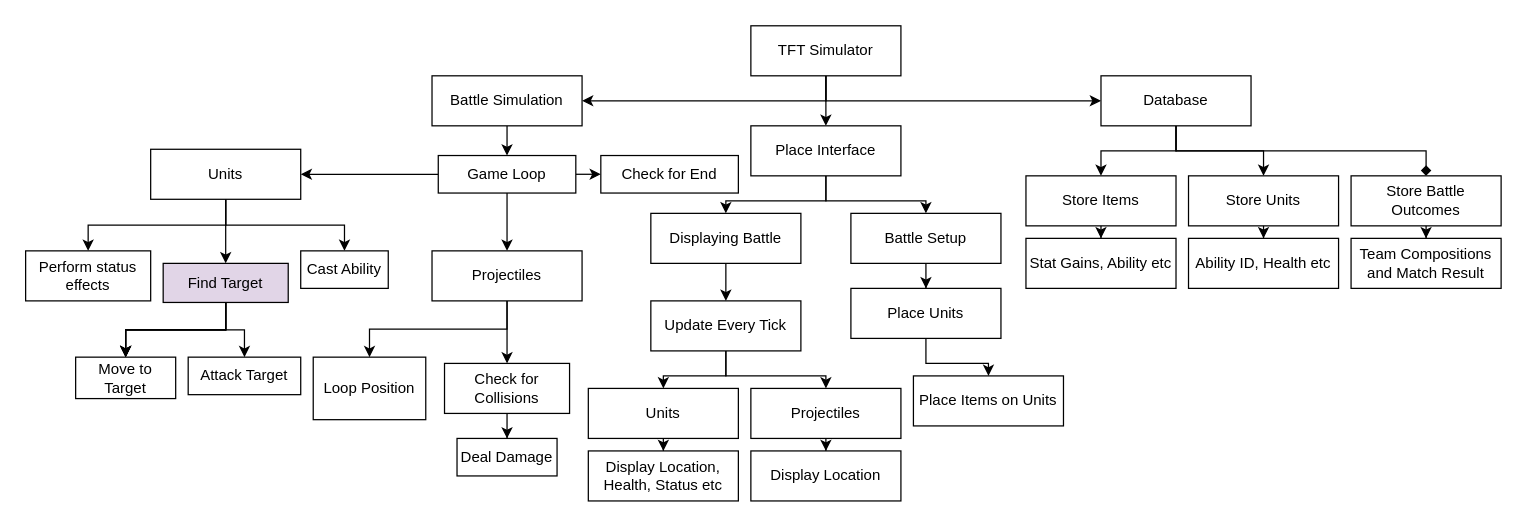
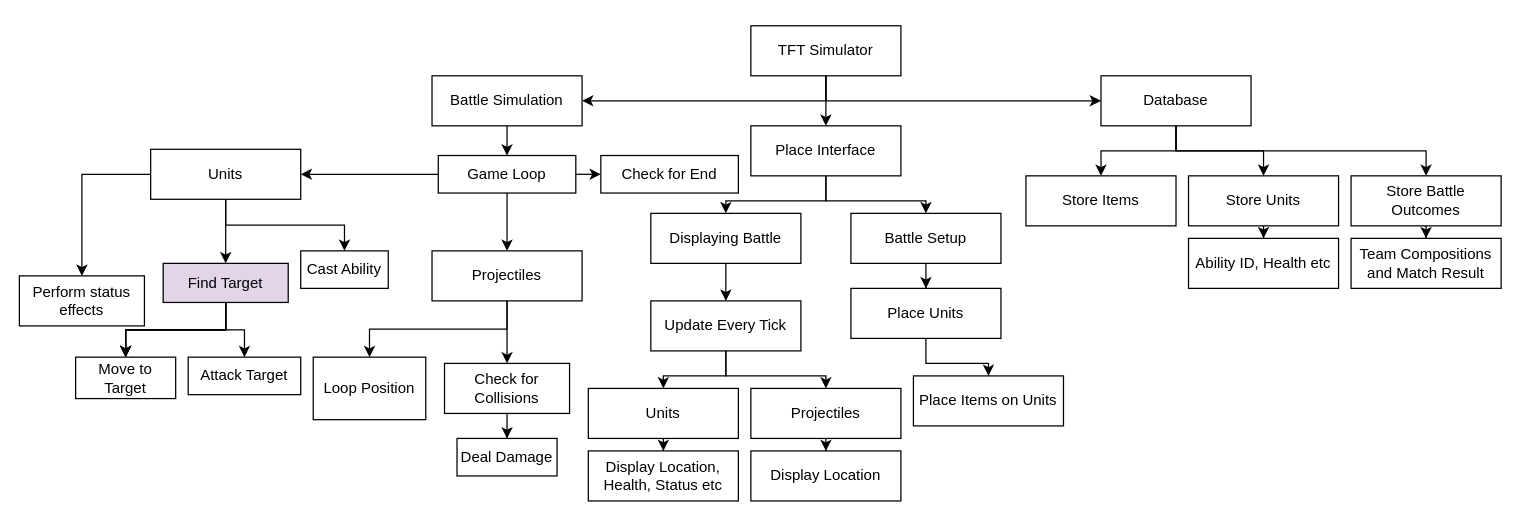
(1426, 165) -> (1426, 166)
(1101, 233) -> none
(1101, 263) -> none
(88, 276) -> (82, 301)
